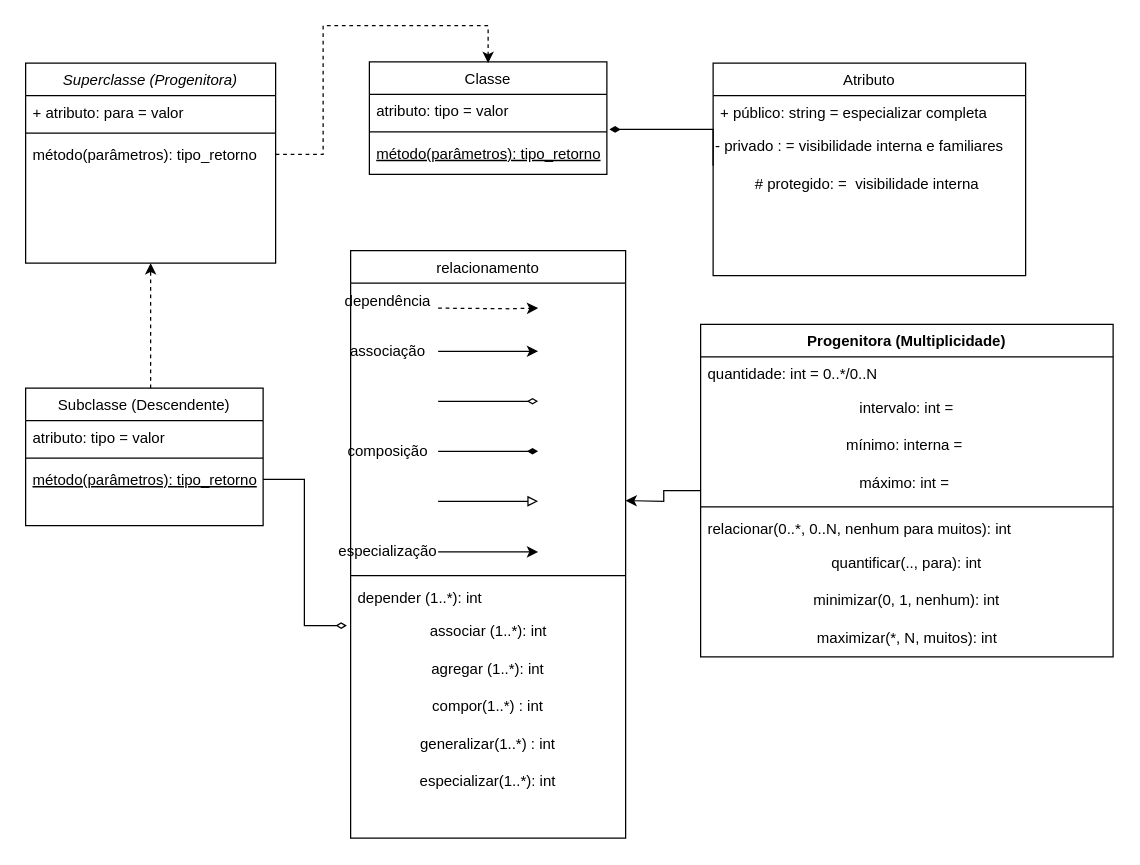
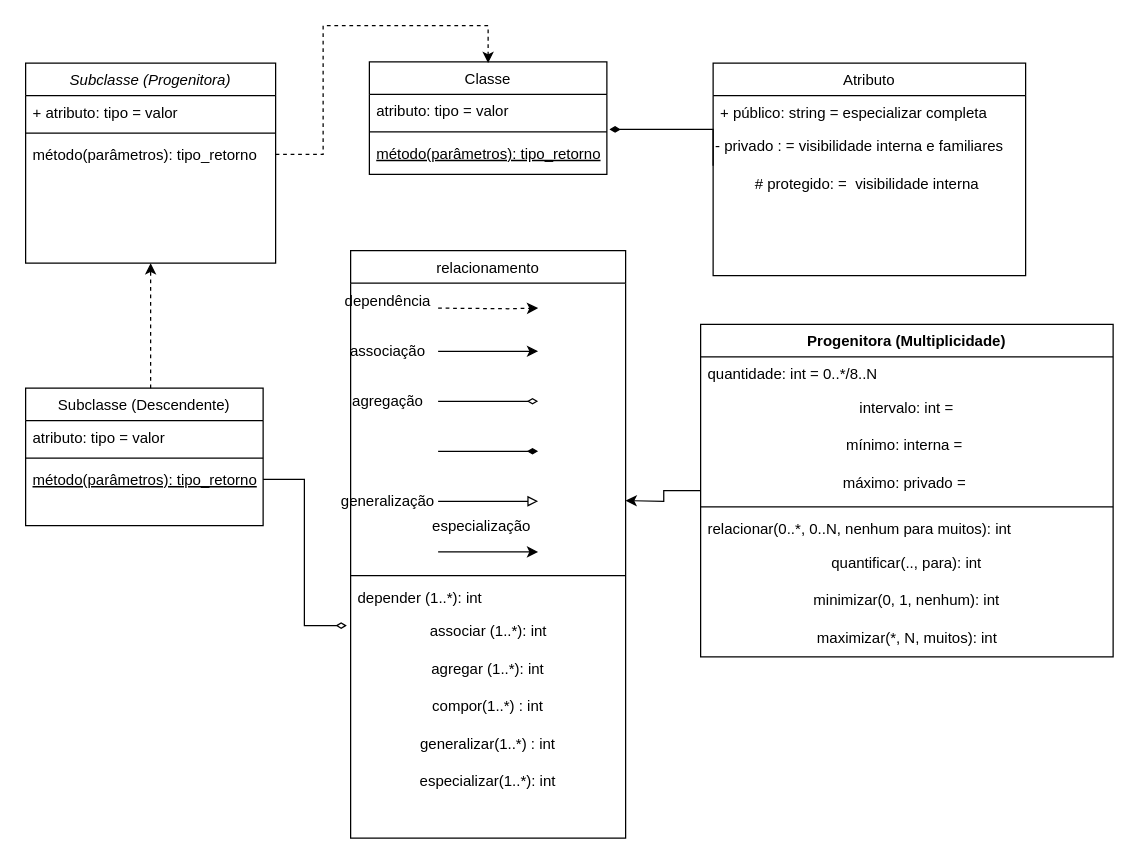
(150, 80) -> (150, 80)
(120, 113) -> (118, 113)
(802, 375) -> (802, 375)
none -> (388, 402)
(388, 452) -> none
(907, 483) -> (907, 483)
none -> (388, 502)
(388, 552) -> (482, 527)
